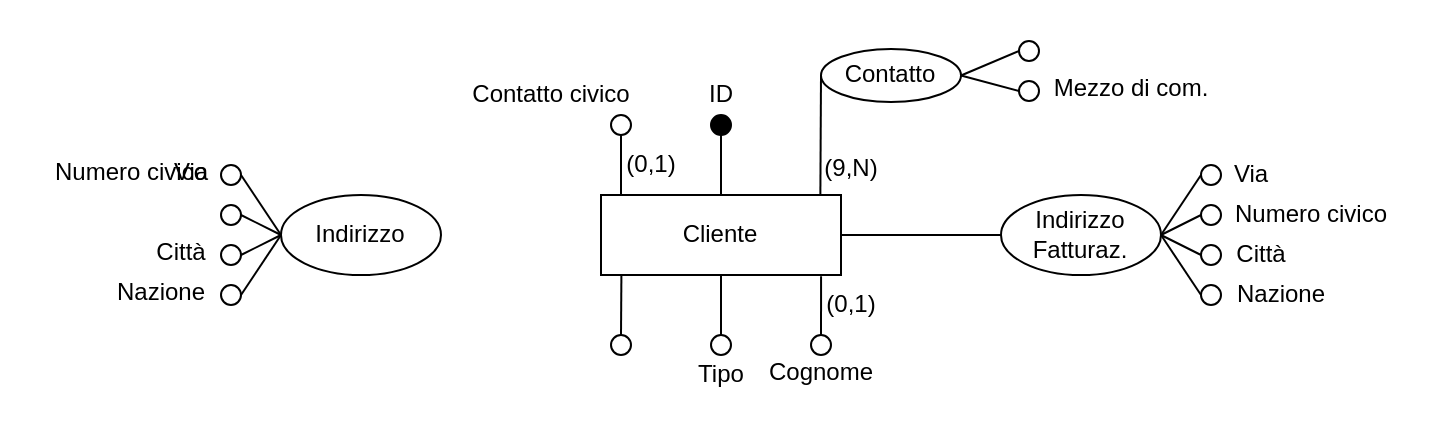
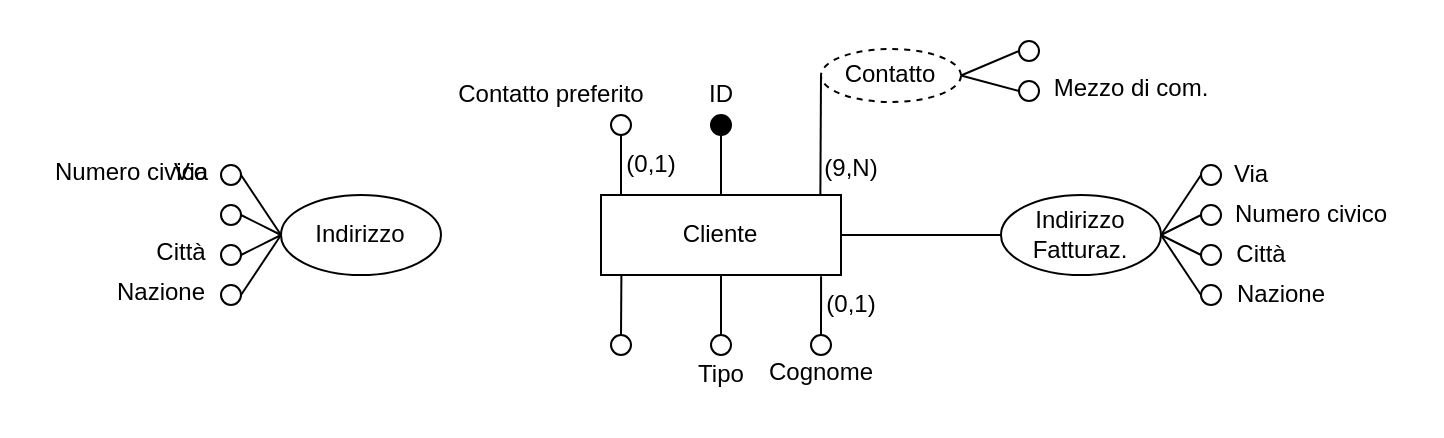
(891, 76) -> (891, 76)
(552, 95) -> (552, 95)
